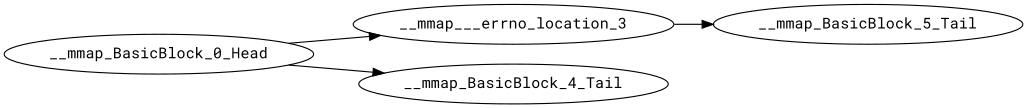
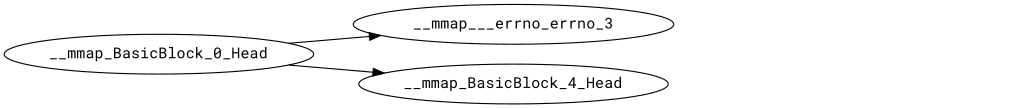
(514, 24) -> (514, 24)
(868, 24) -> none
(514, 84) -> (514, 84)
